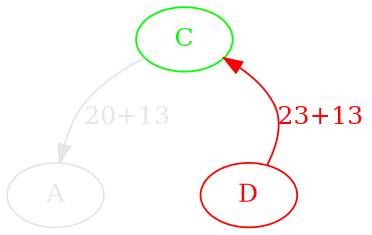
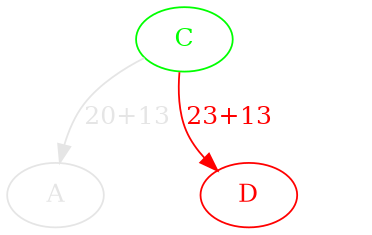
(276, 110) -> (182, 118)
